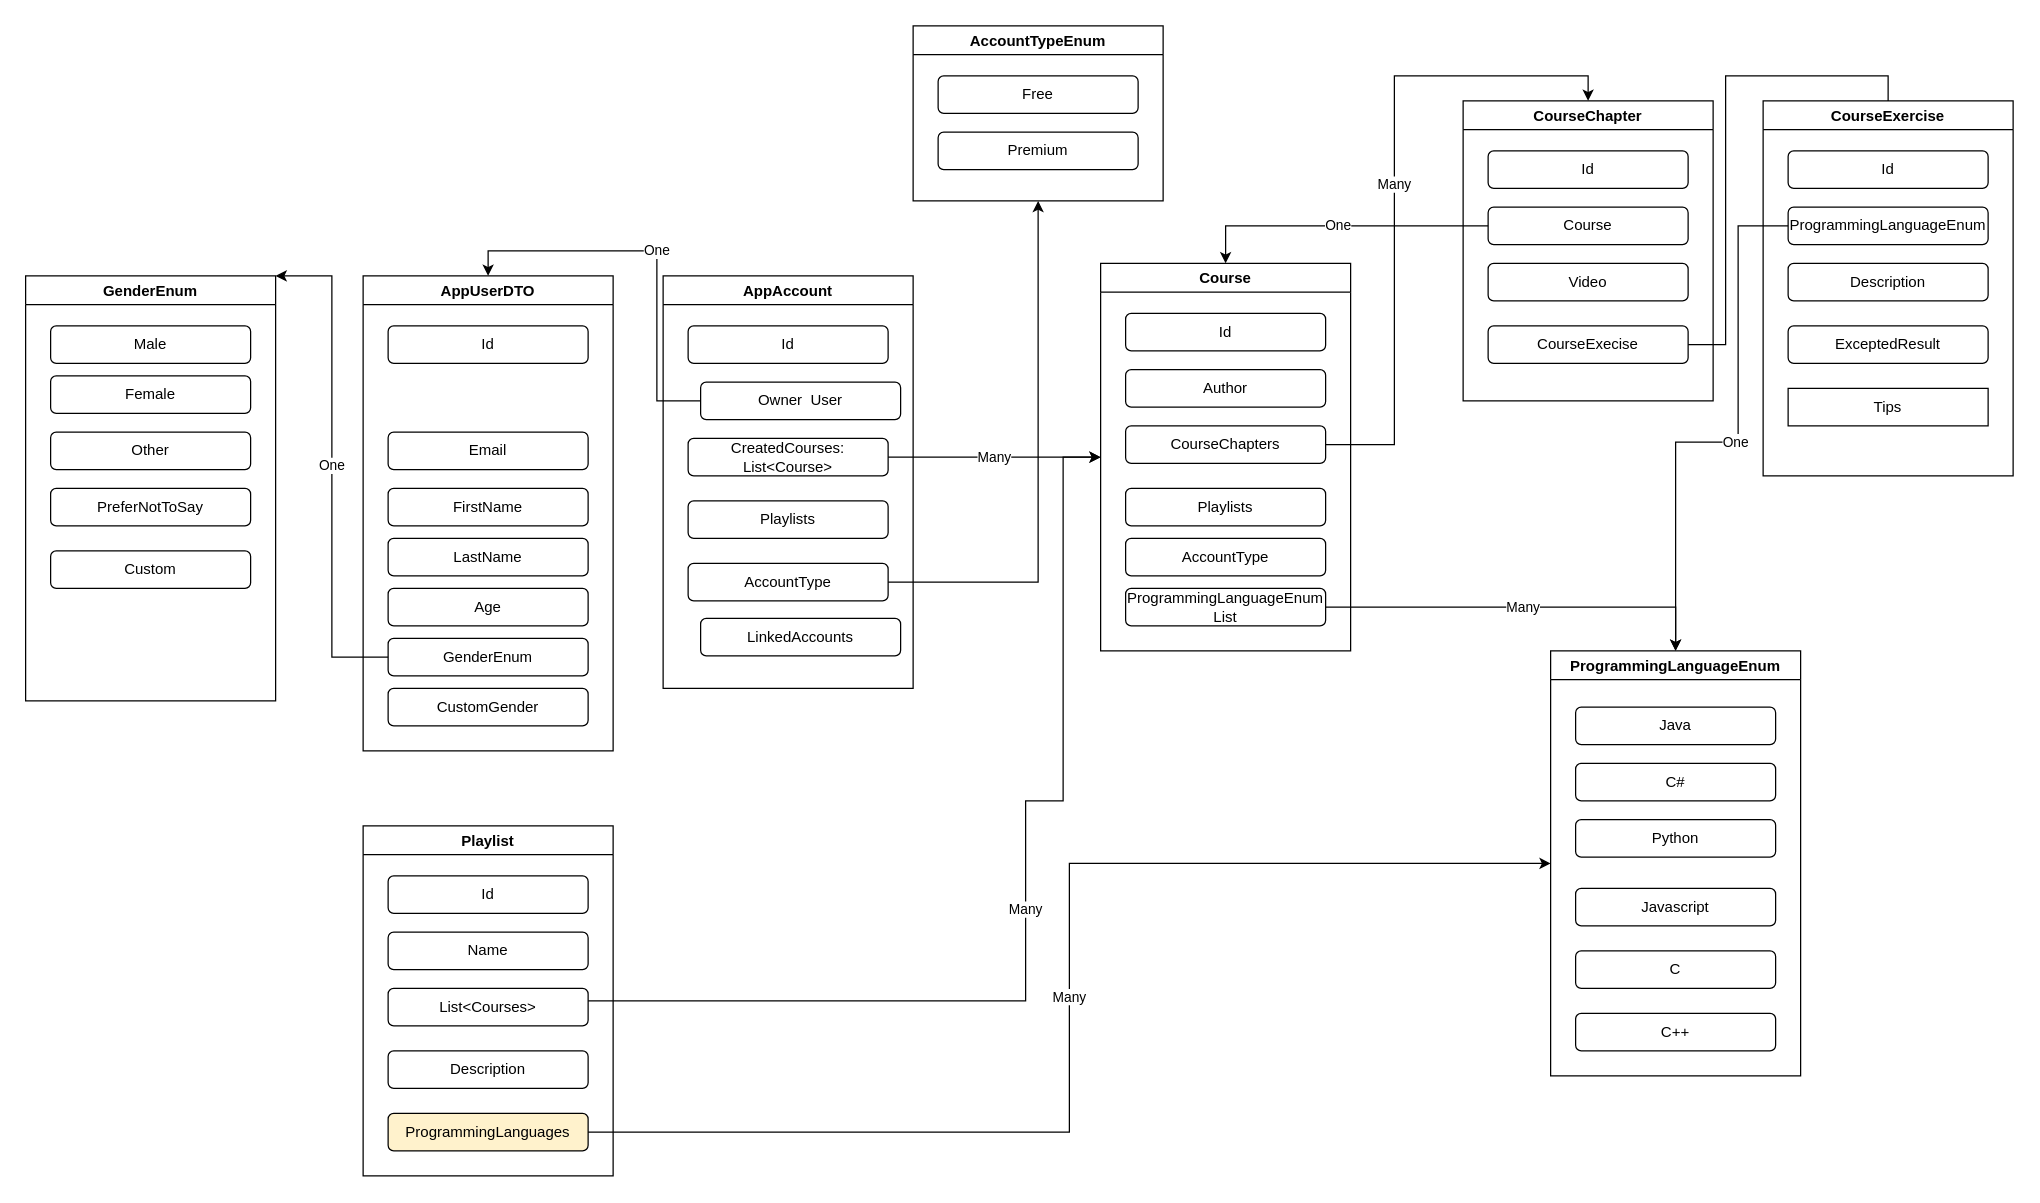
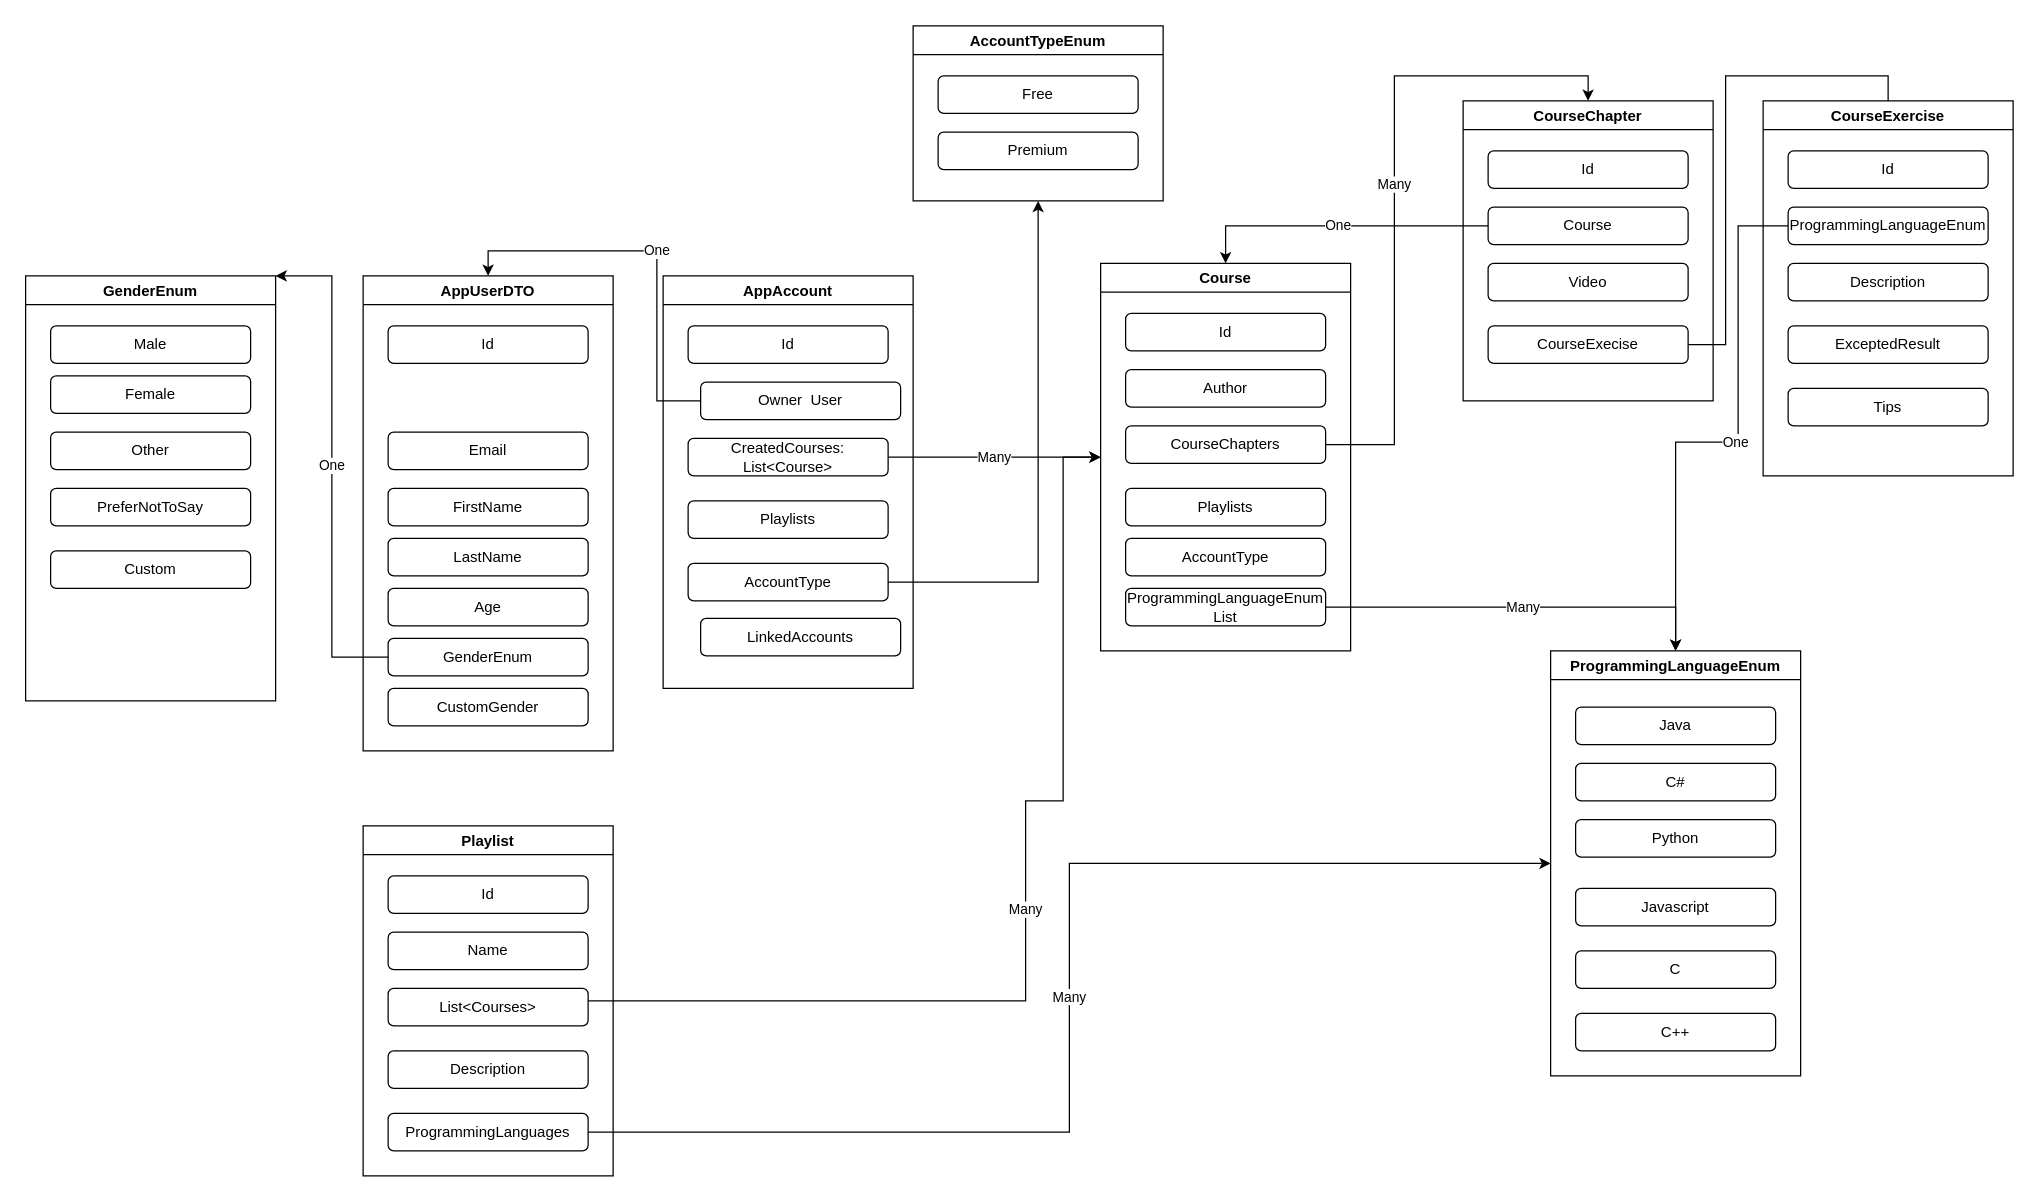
(1888, 407) -> (1888, 407)
(488, 1132) -> (488, 1132)
